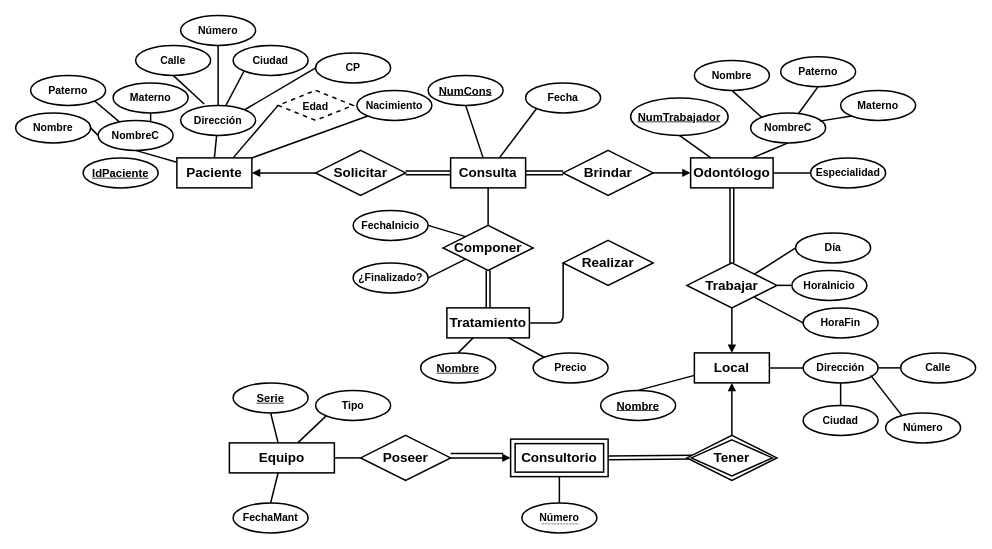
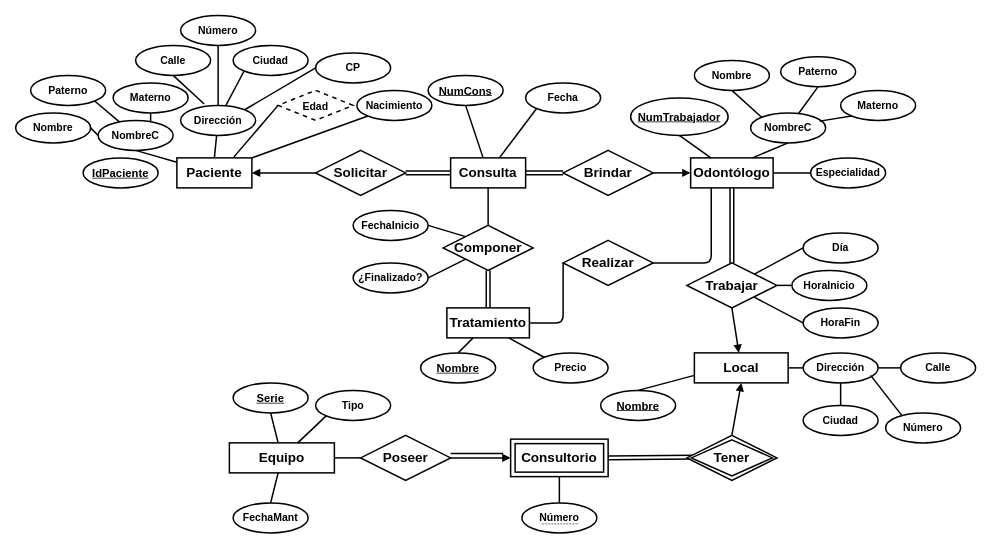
(833, 248) -> (840, 248)
none -> (711, 252)
(732, 368) -> (741, 368)
